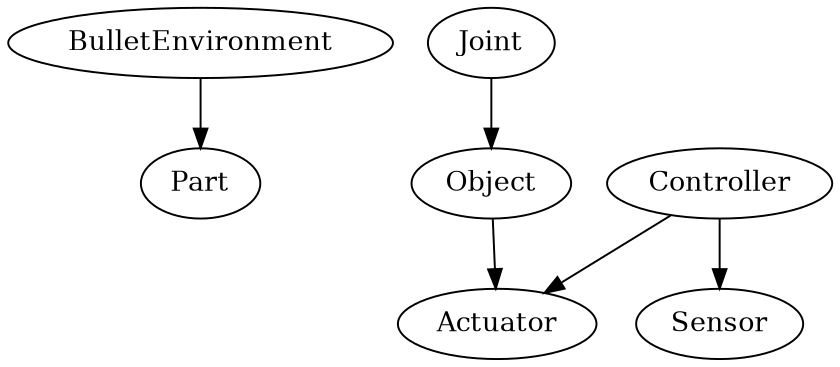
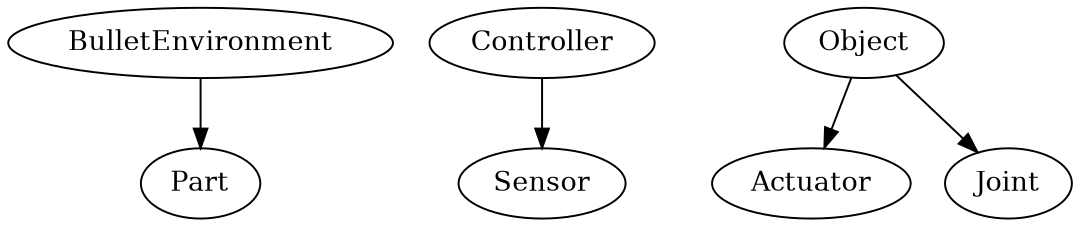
(491, 104) -> (930, 107)
(616, 249) -> none
